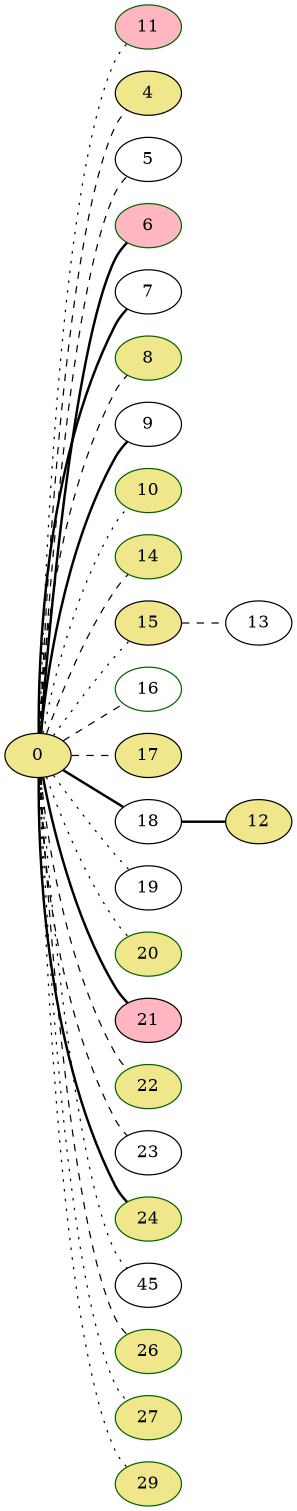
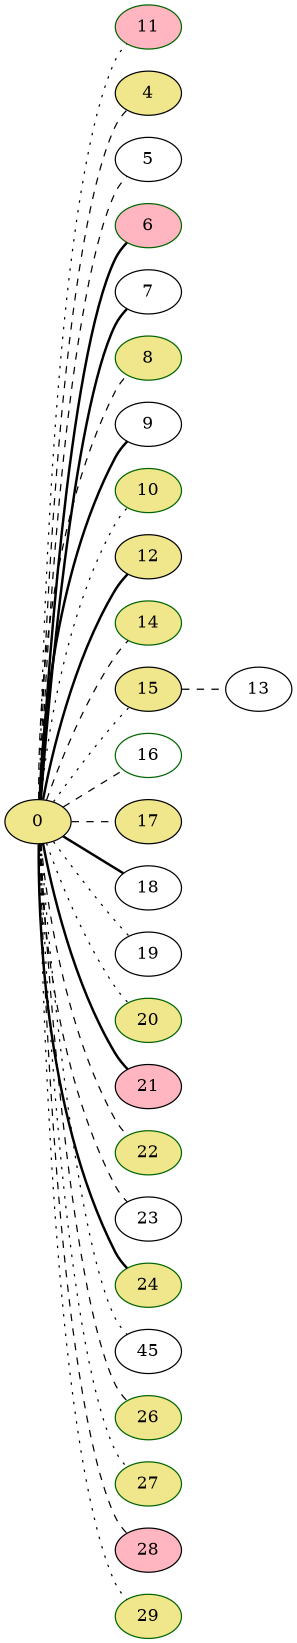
(204, 822) -> (74, 682)
none -> (148, 1550)
